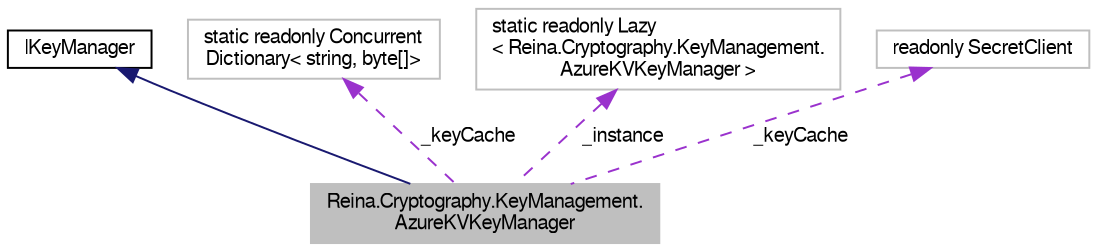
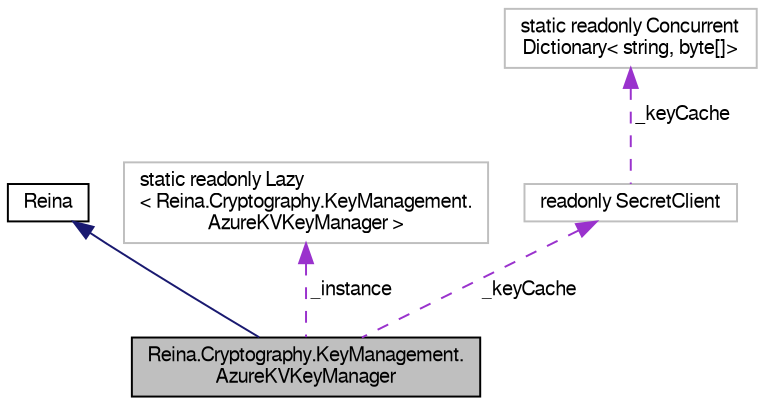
(80, 49) -> (48, 203)
(407, 139) -> (631, 136)
(485, 214) -> (306, 367)
